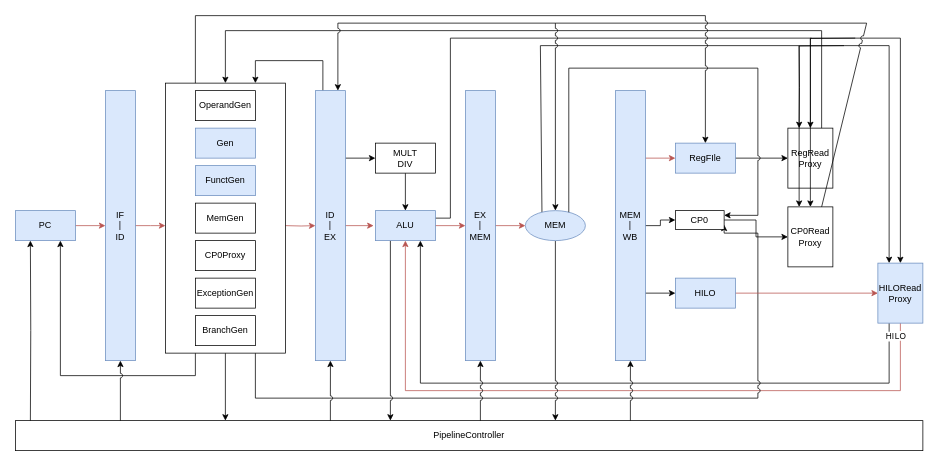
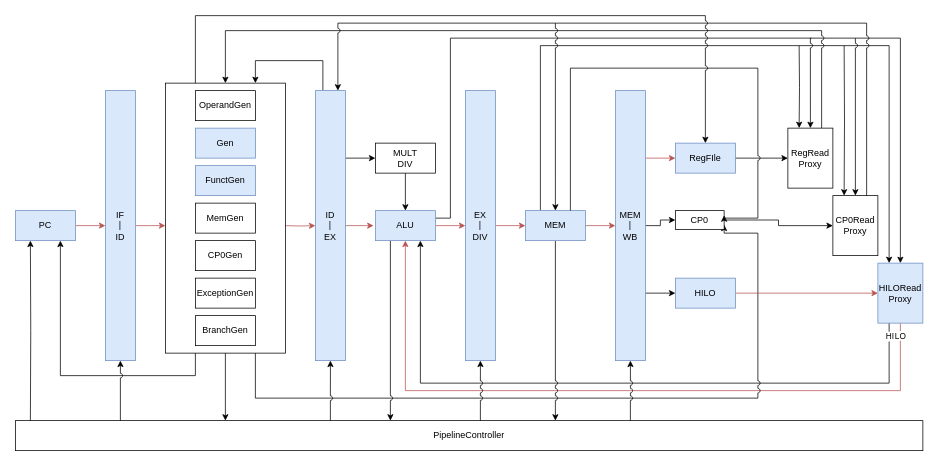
(480, 225) -> (480, 225)
(555, 225) -> (555, 225)
none -> (597, 225)
(810, 237) -> (855, 225)
(225, 255) -> (225, 255)
